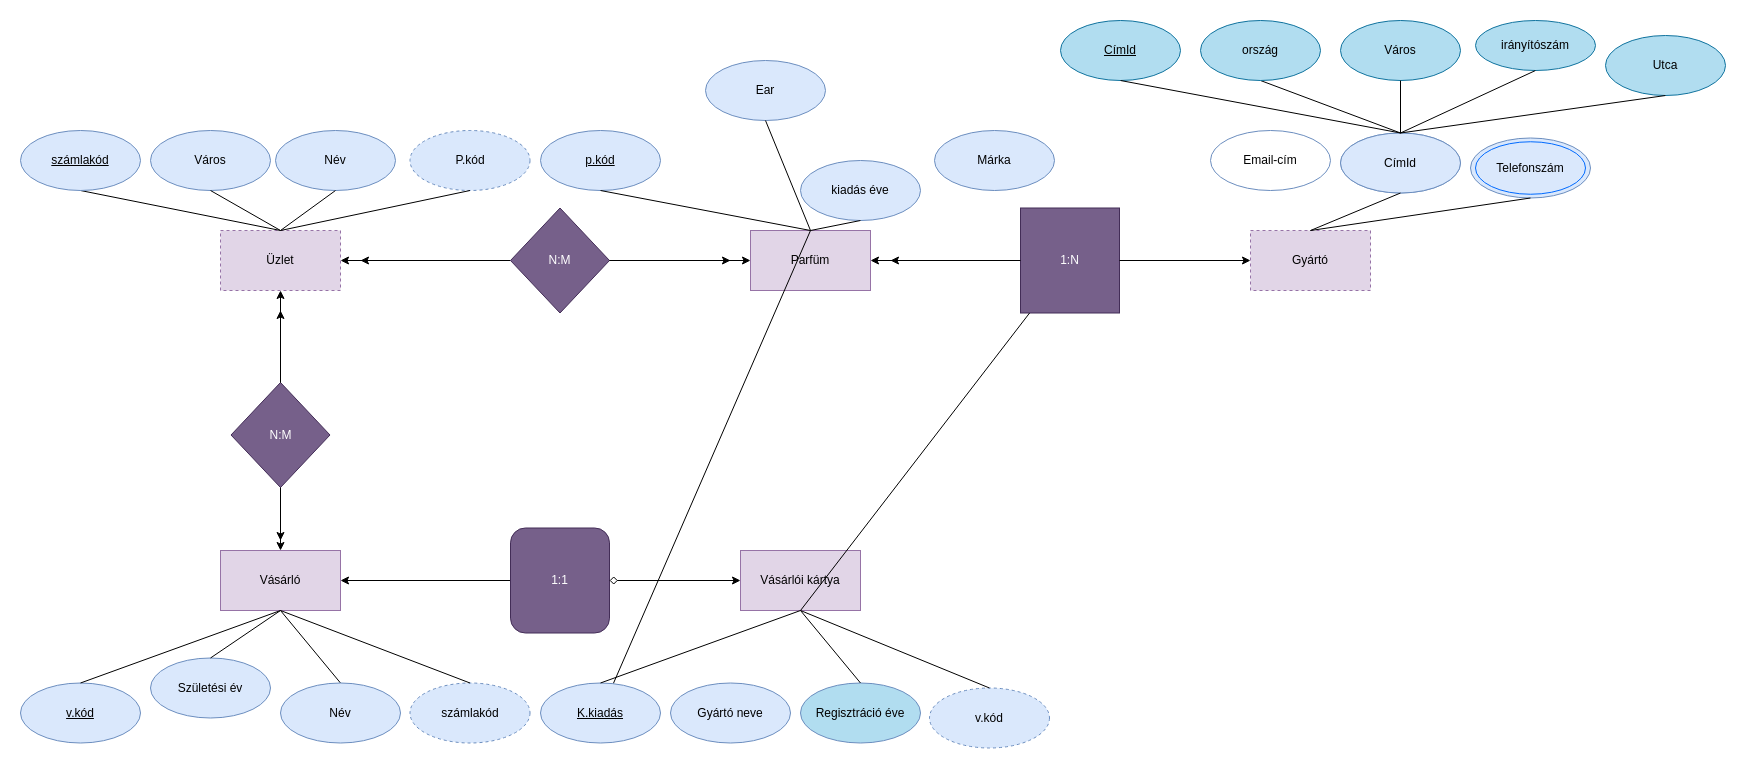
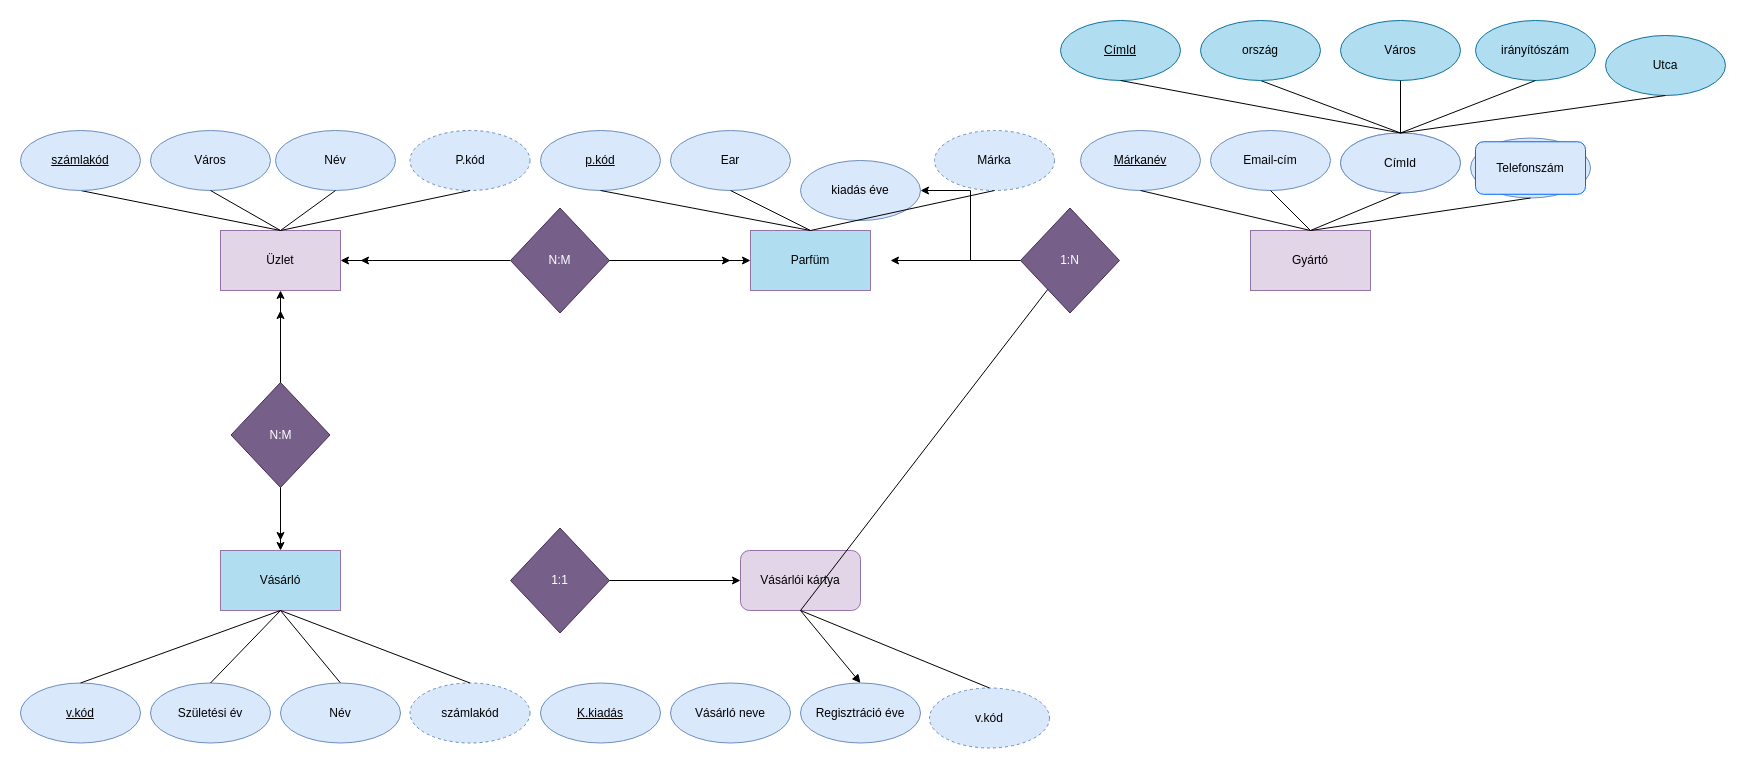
(1536, 46) -> (1536, 51)
(766, 91) -> (731, 161)
(995, 161) -> (995, 161)
none -> (1141, 161)
(1271, 161) -> (1271, 161)
(1531, 168) -> (1531, 168)
none -> (1224, 210)
none -> (1290, 210)
(846, 224) -> none
(281, 261) -> (281, 261)
(811, 261) -> (811, 261)
(885, 261) -> (971, 204)
(1070, 261) -> (1070, 261)
(1182, 261) -> none
(1311, 261) -> (1311, 261)
(711, 458) -> (928, 205)
(281, 581) -> (281, 581)
(428, 581) -> none
(560, 581) -> (560, 581)
(618, 581) -> (614, 581)
(801, 581) -> (801, 581)
(700, 647) -> none
(857, 678) -> (855, 676)
(211, 688) -> (211, 713)
(861, 713) -> (861, 713)
(731, 714) -> (731, 714)
